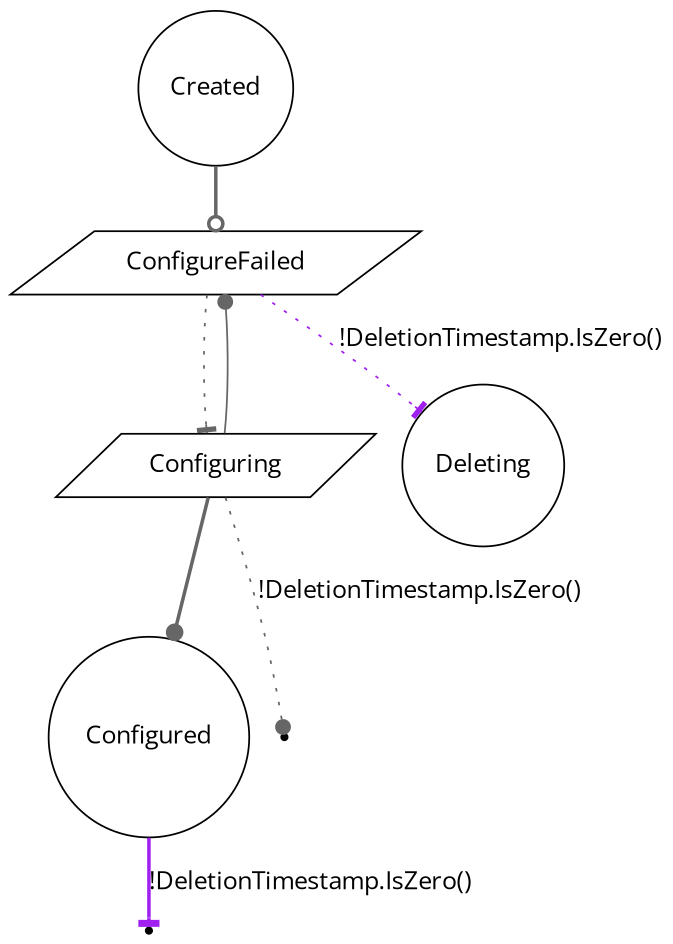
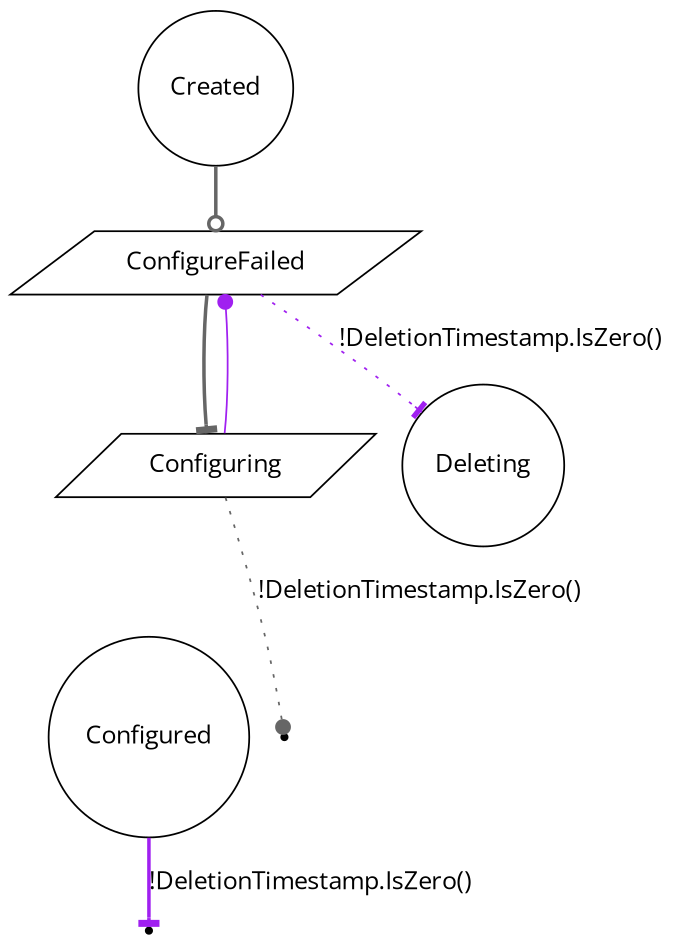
(204, 360) -> (204, 360)
(228, 371) -> (228, 371)
(192, 561) -> none
